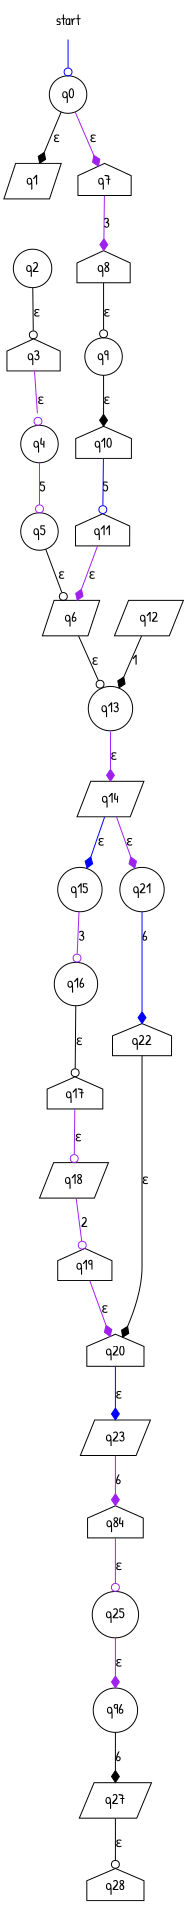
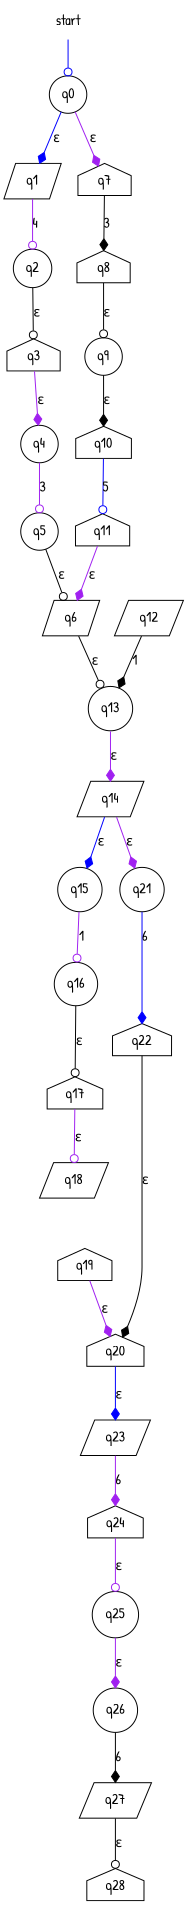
(53, 132) -> (53, 132)
(104, 217) -> (104, 217)
none -> (33, 220)
(36, 392) -> (36, 392)
(43, 488) -> (43, 488)
(82, 937) -> (82, 937)
(79, 1220) -> none
(115, 1524) -> (115, 1524)
(115, 1710) -> (115, 1710)
